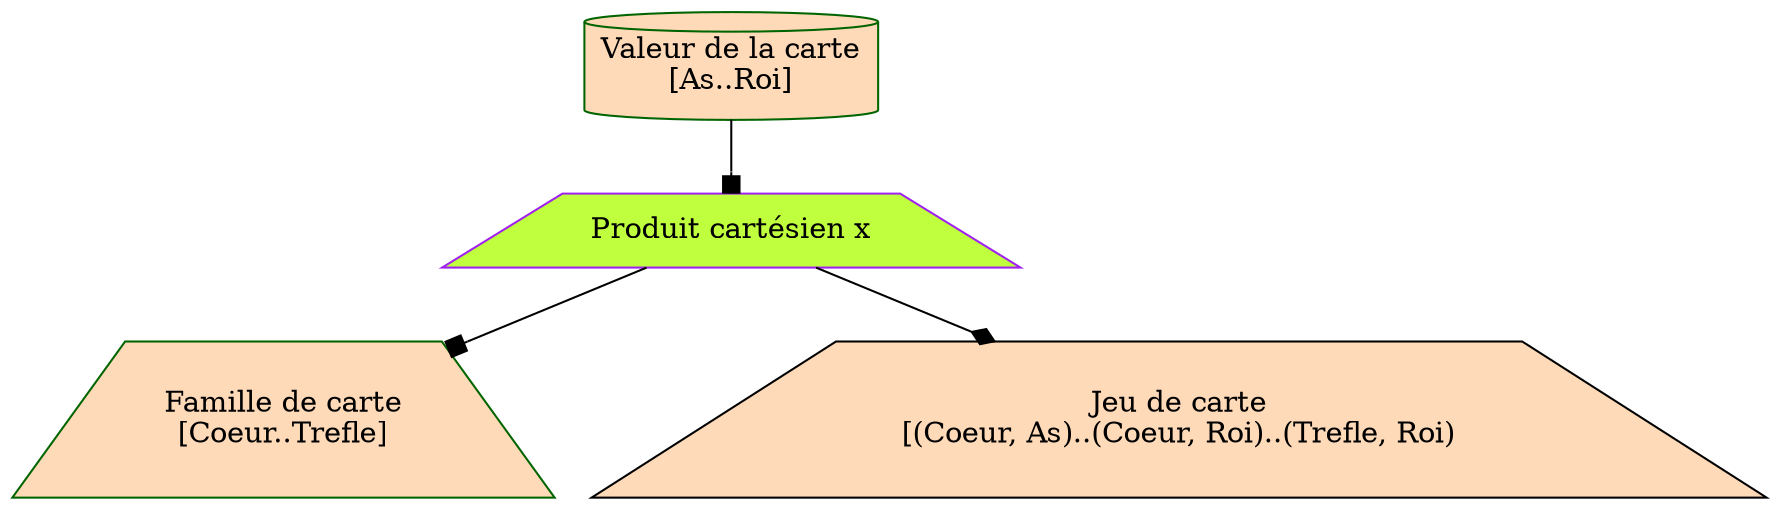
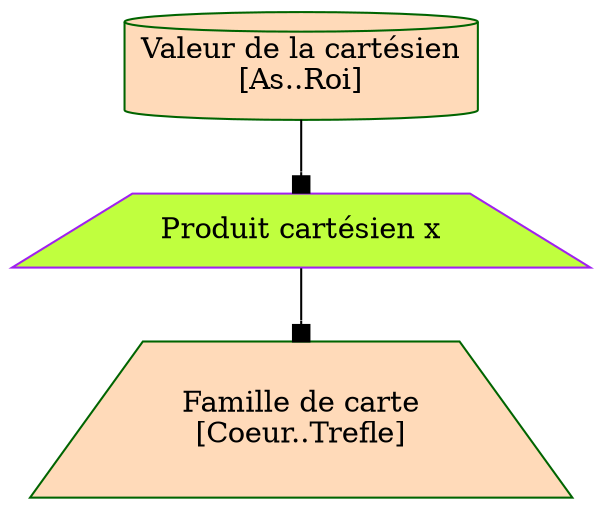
(731, 66) -> (301, 66)
(1179, 420) -> none
